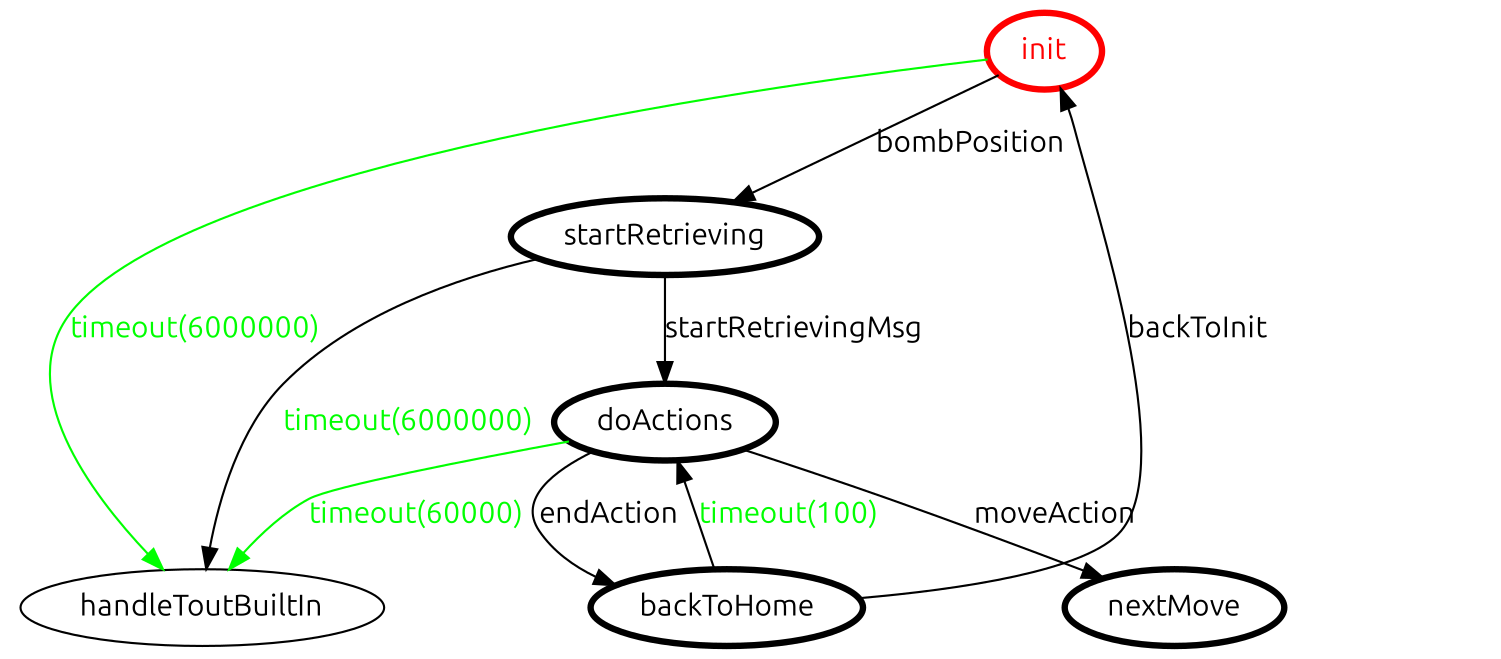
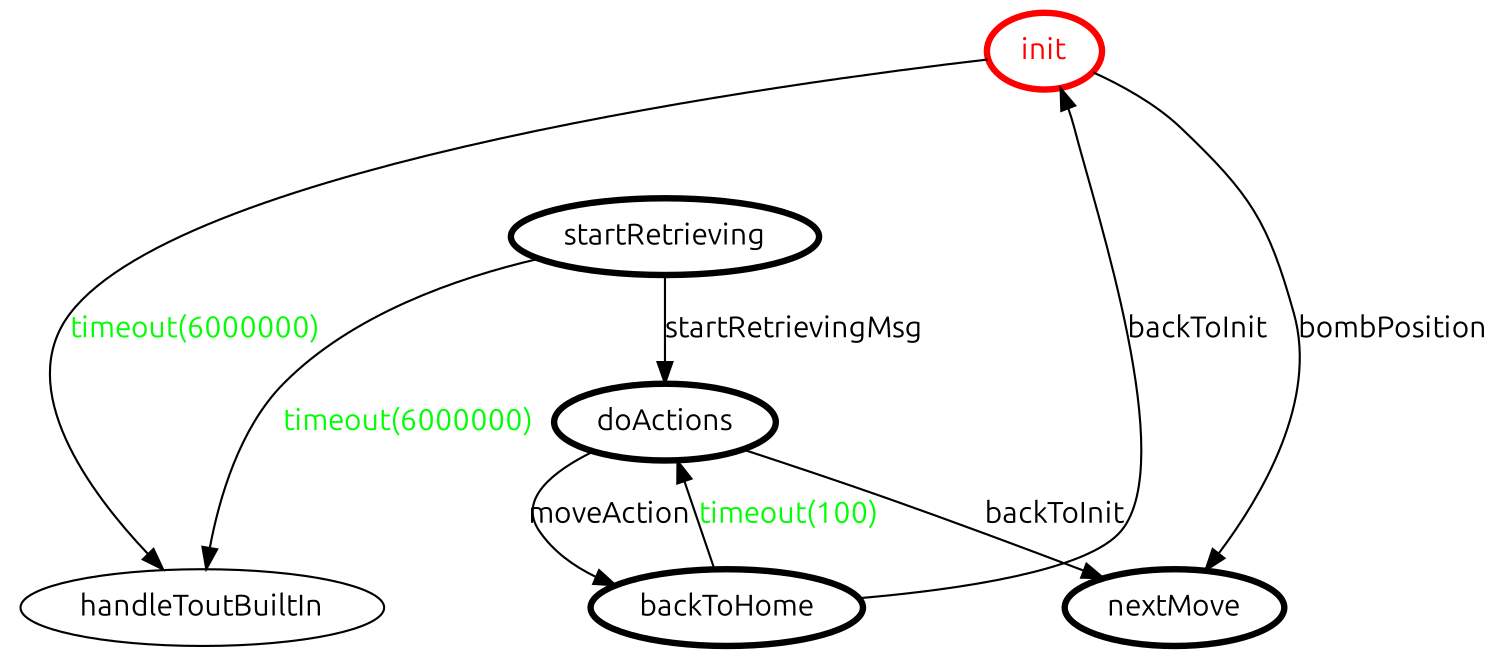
(876, 134) -> (1285, 282)
(379, 168) -> (379, 168)
(396, 475) -> none
(610, 515) -> (610, 515)
(1055, 515) -> (1055, 515)
